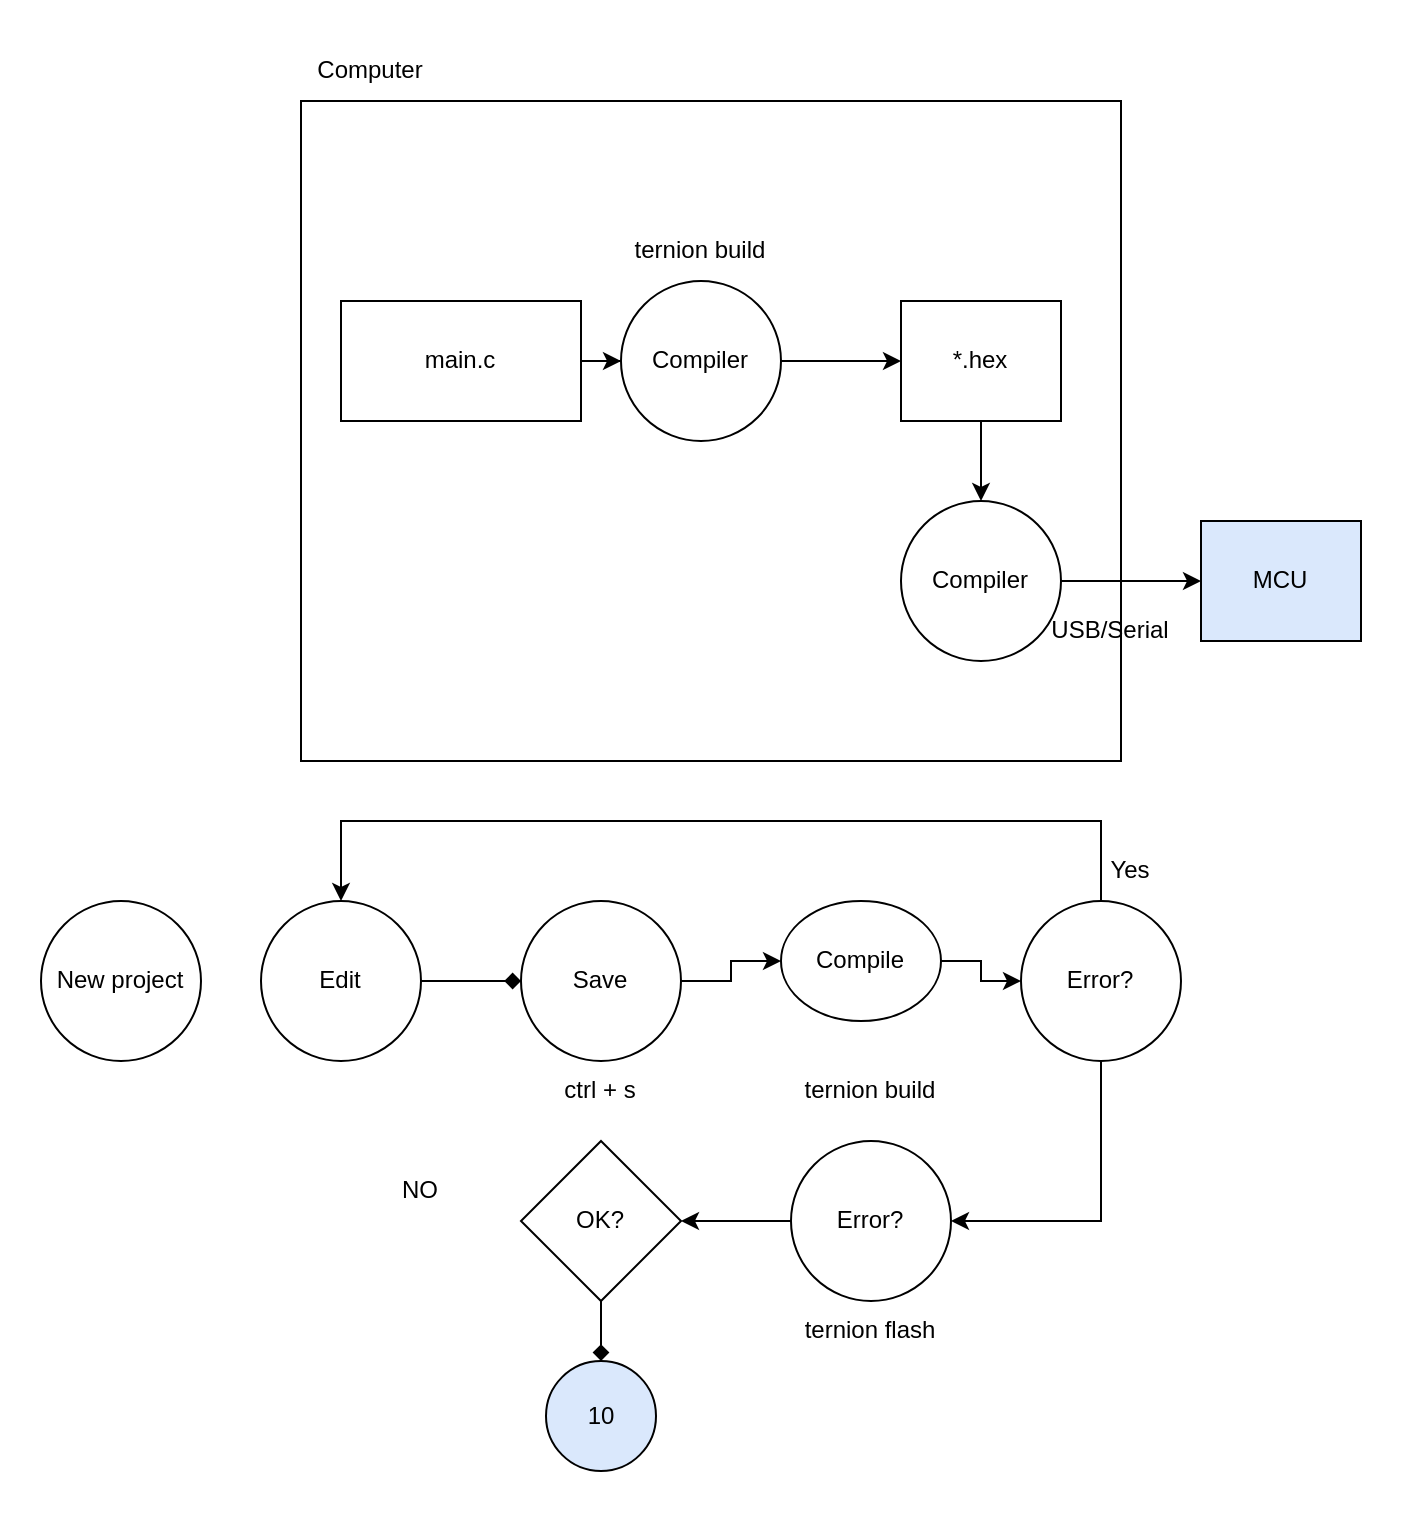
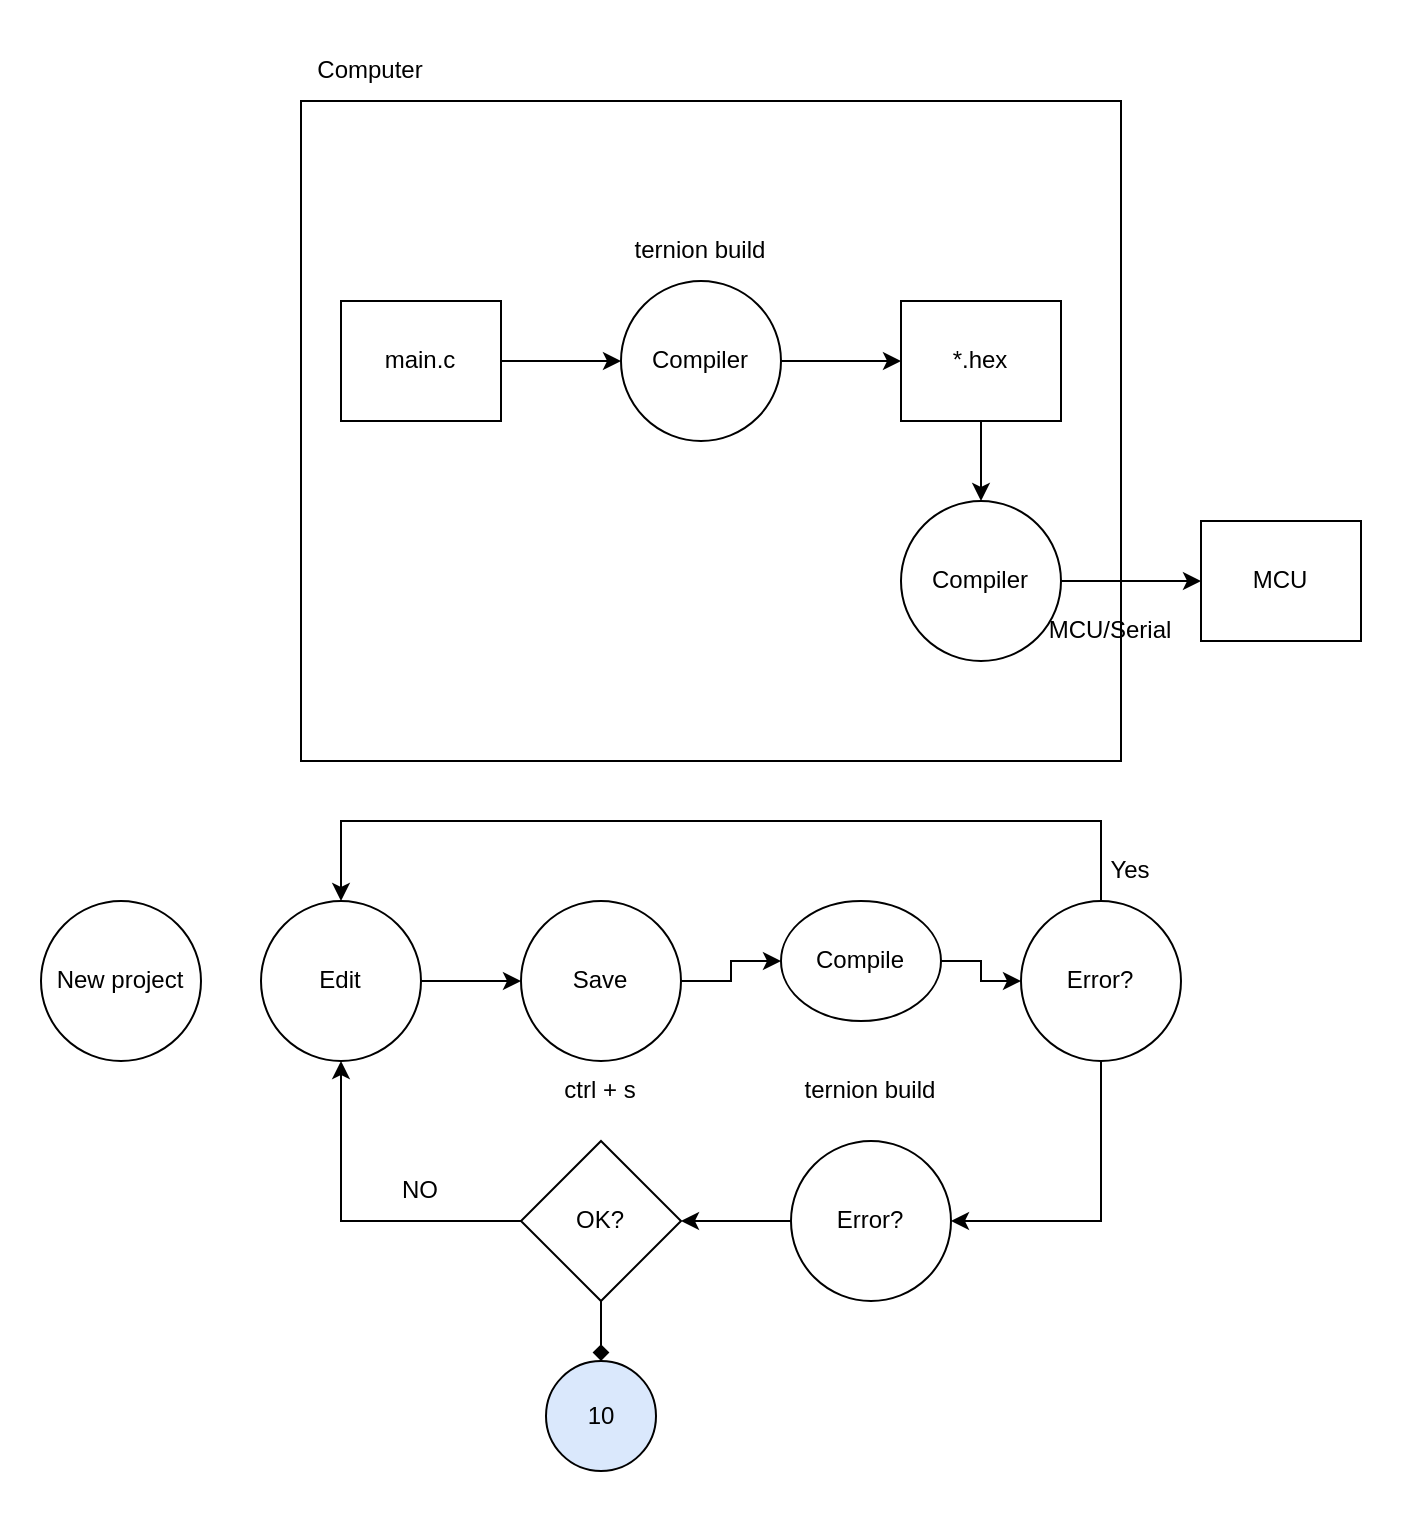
(461, 361) -> (421, 361)
(1281, 581) -> (1281, 581)
(1111, 631) -> (1111, 631)
(505, 981) -> (506, 981)
none -> (358, 1221)
(871, 1331) -> none
